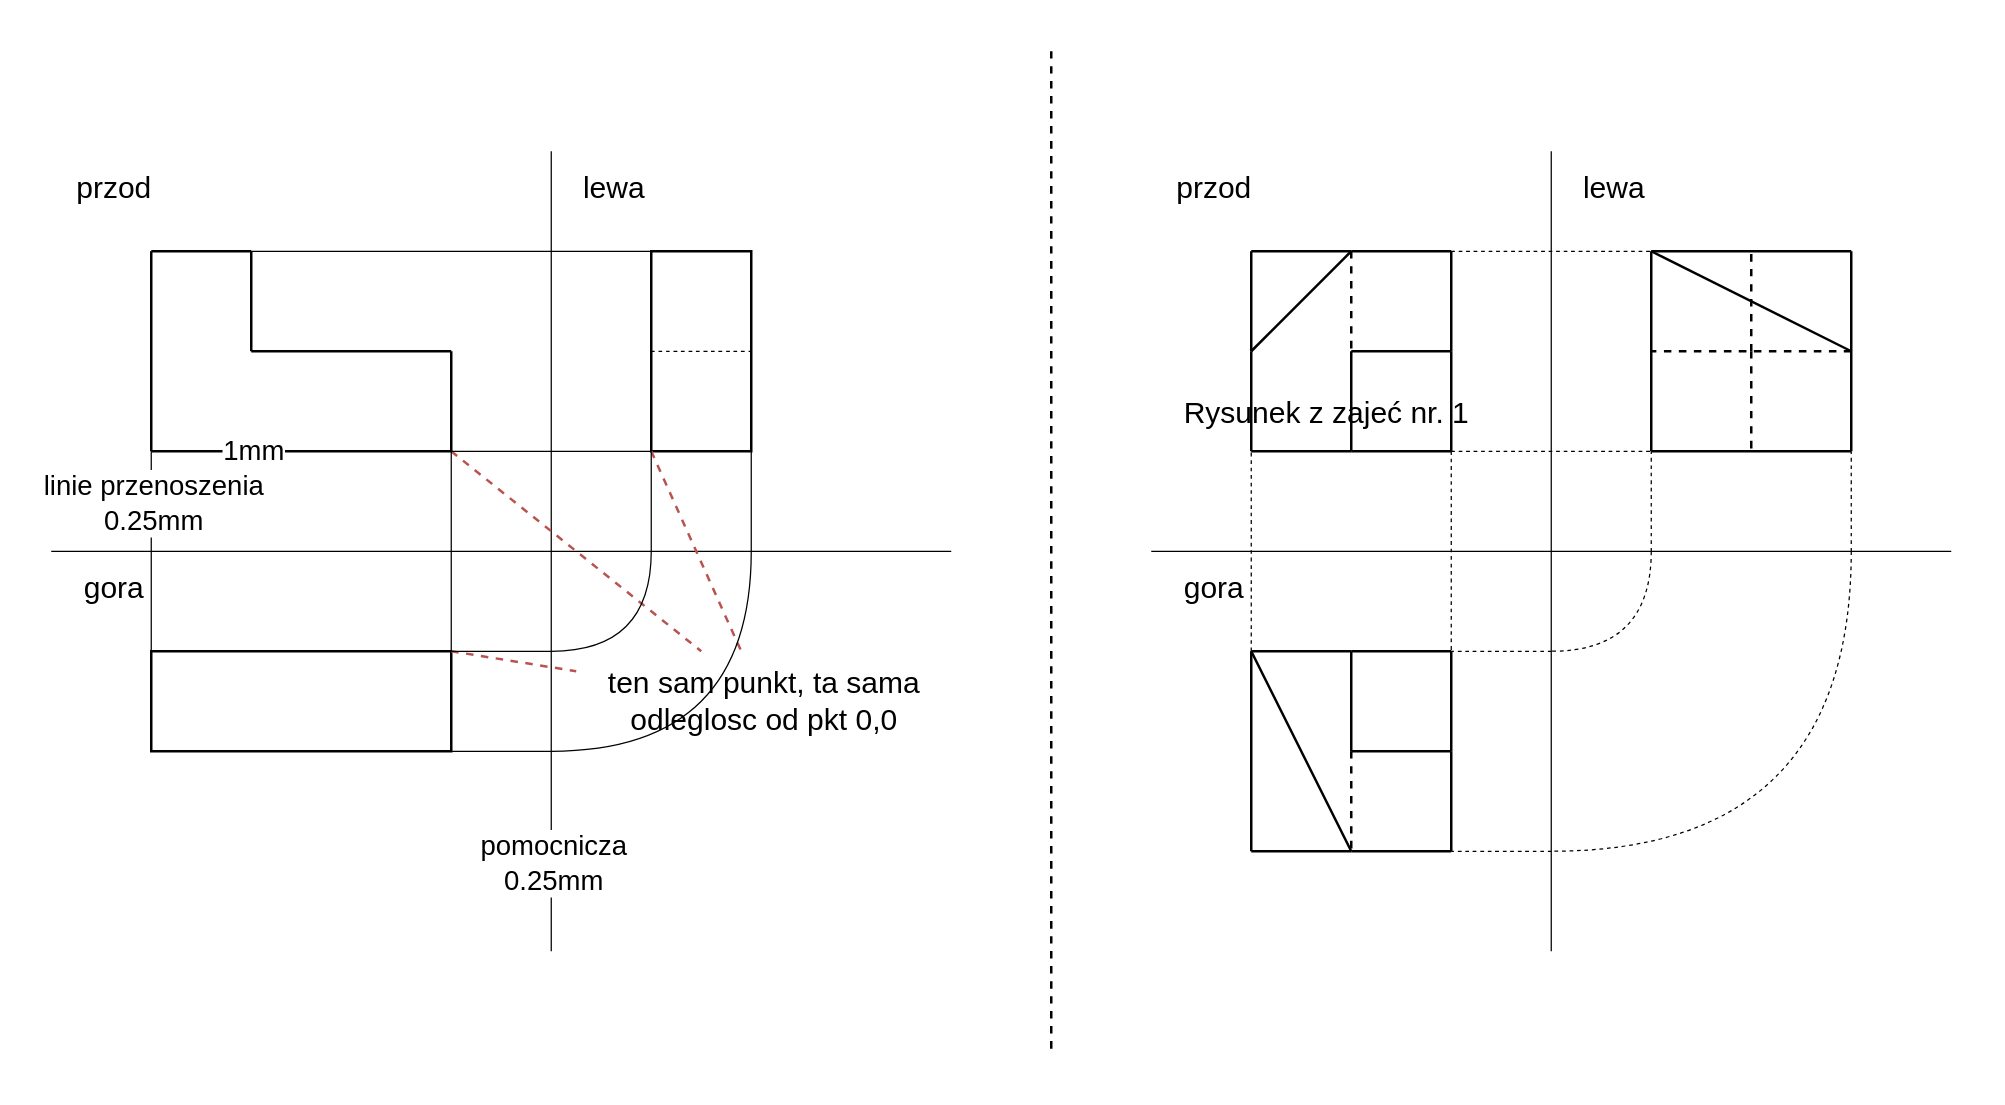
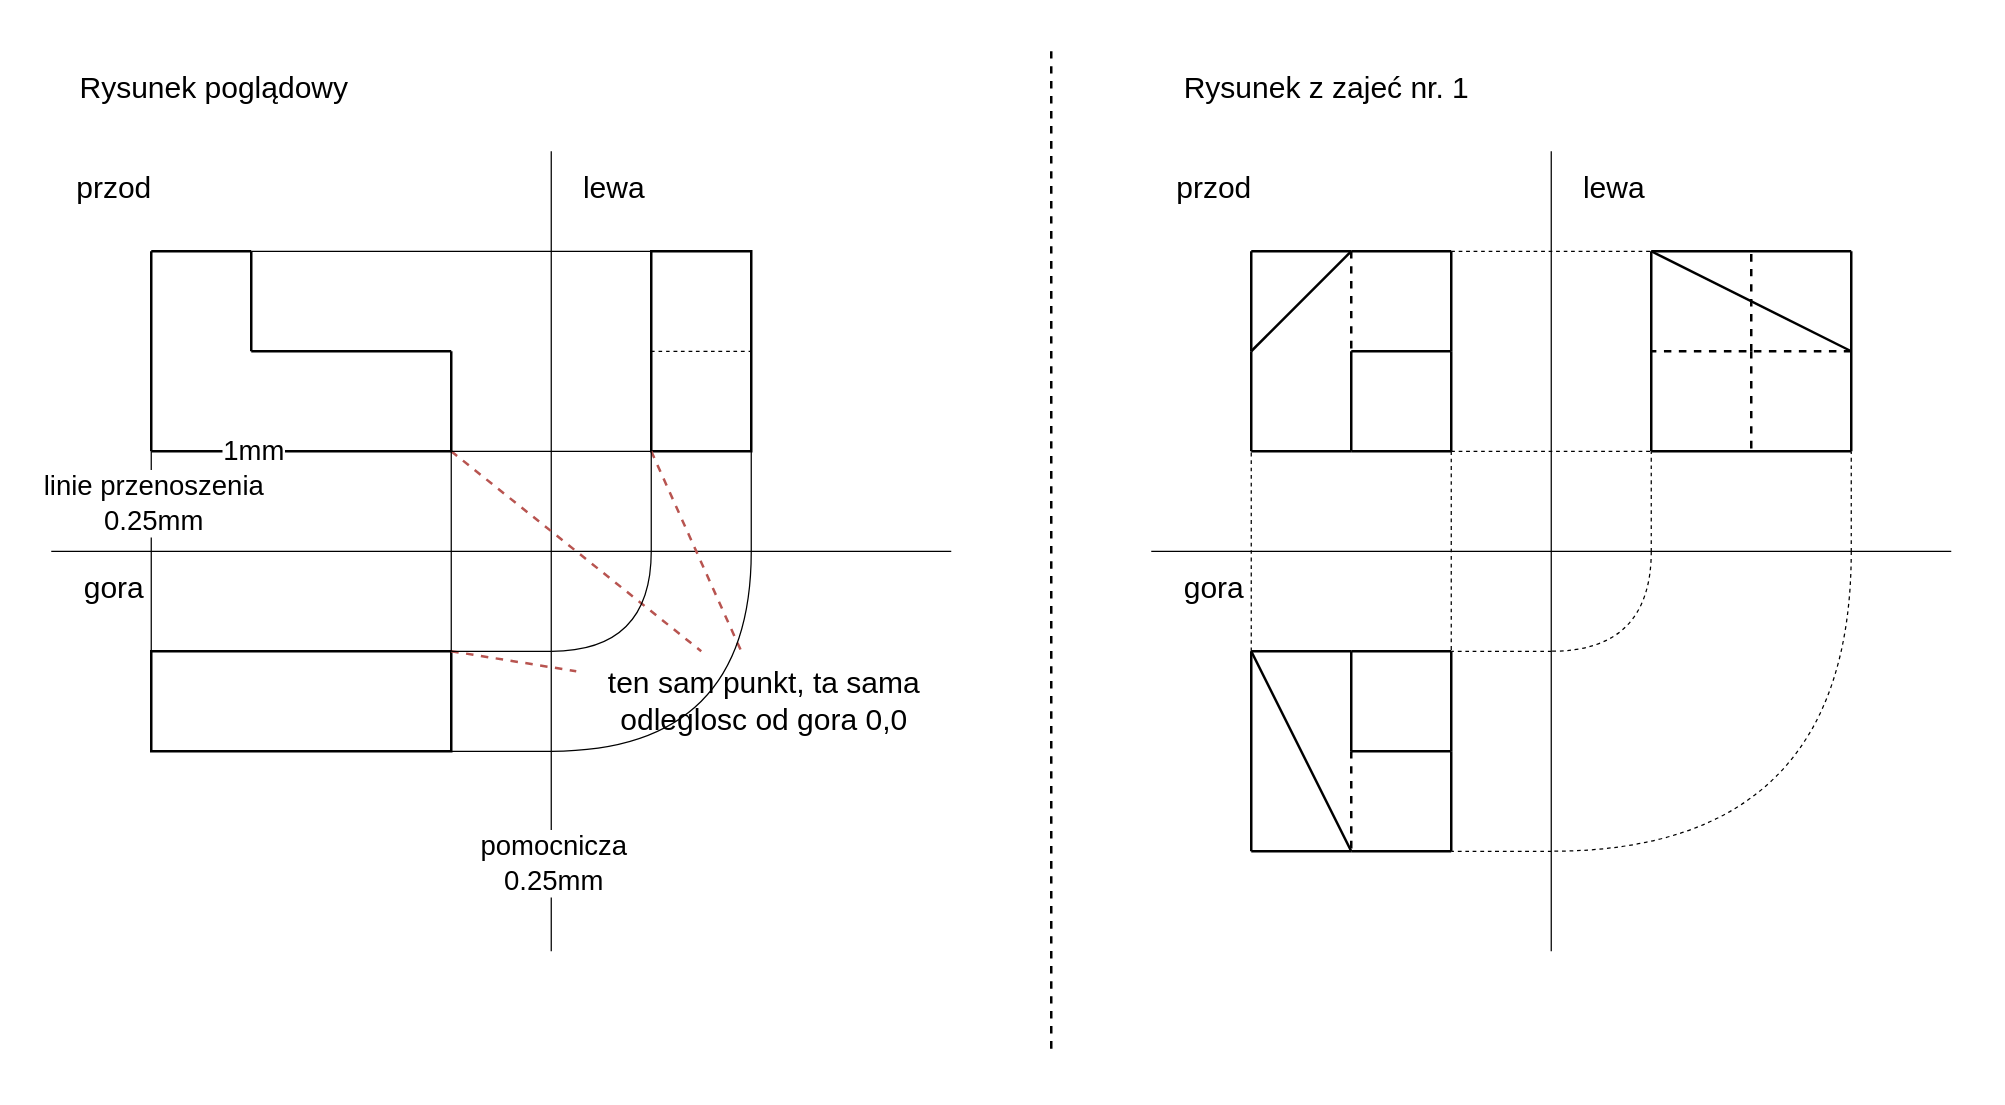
none -> (214, 89)
(1326, 414) -> (1326, 89)
(765, 701) -> (765, 701)
